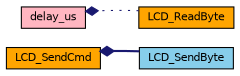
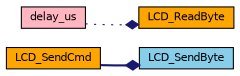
(119, 10) -> (106, 25)
(126, 51) -> (113, 65)
